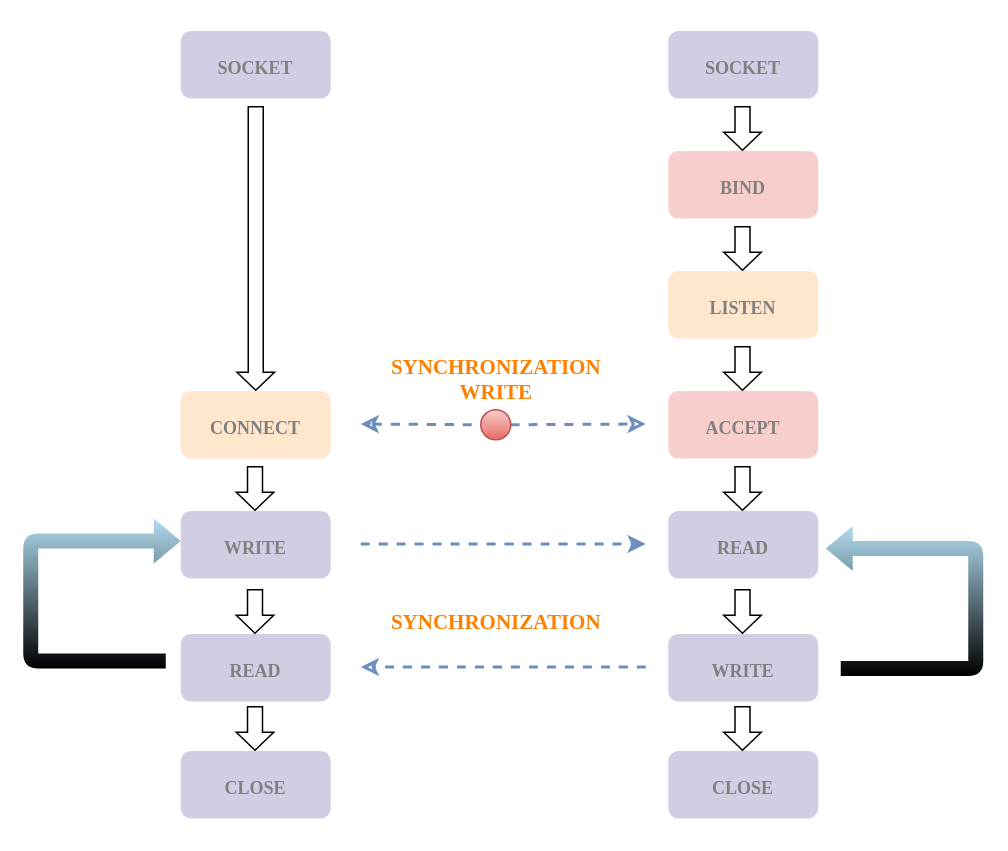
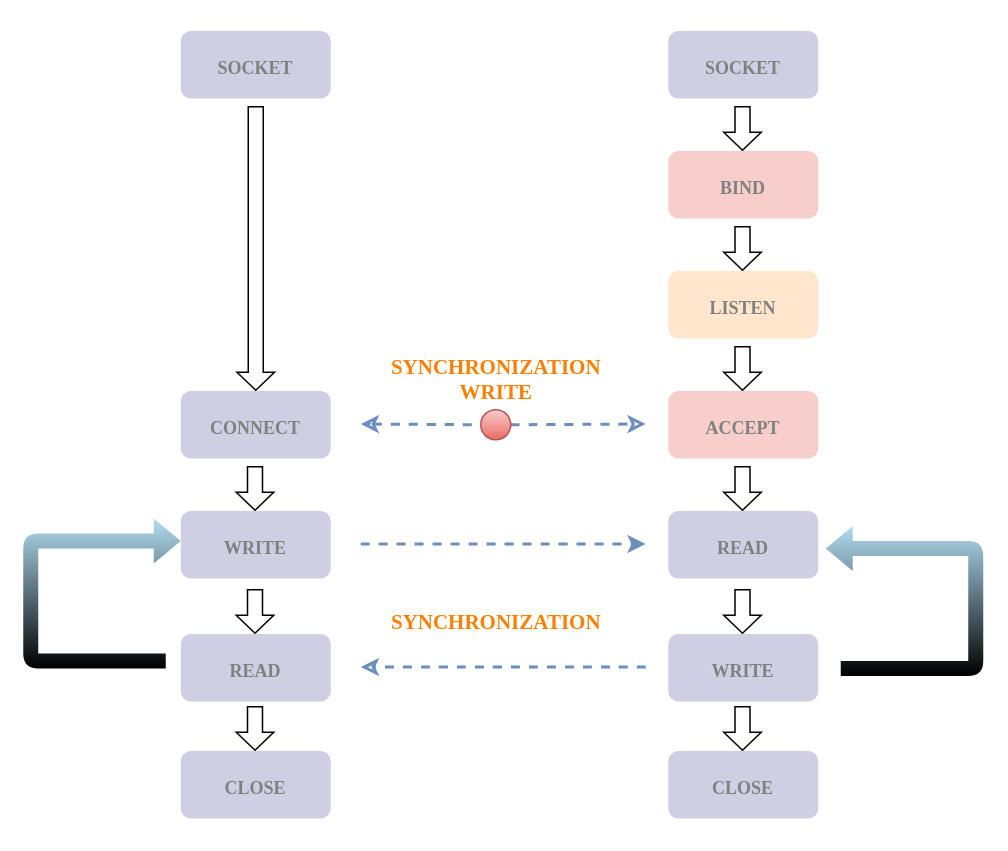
(256, 425) -> (256, 425)
